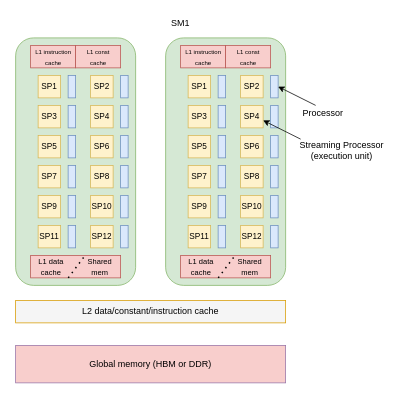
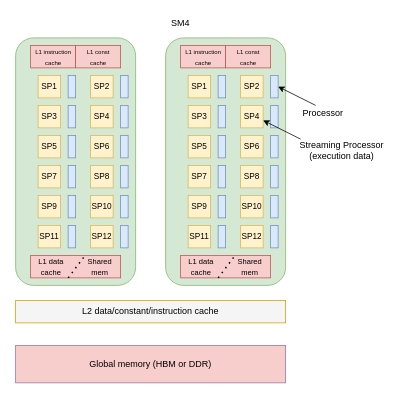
(180, 23) -> (180, 23)
(342, 150) -> (342, 150)
